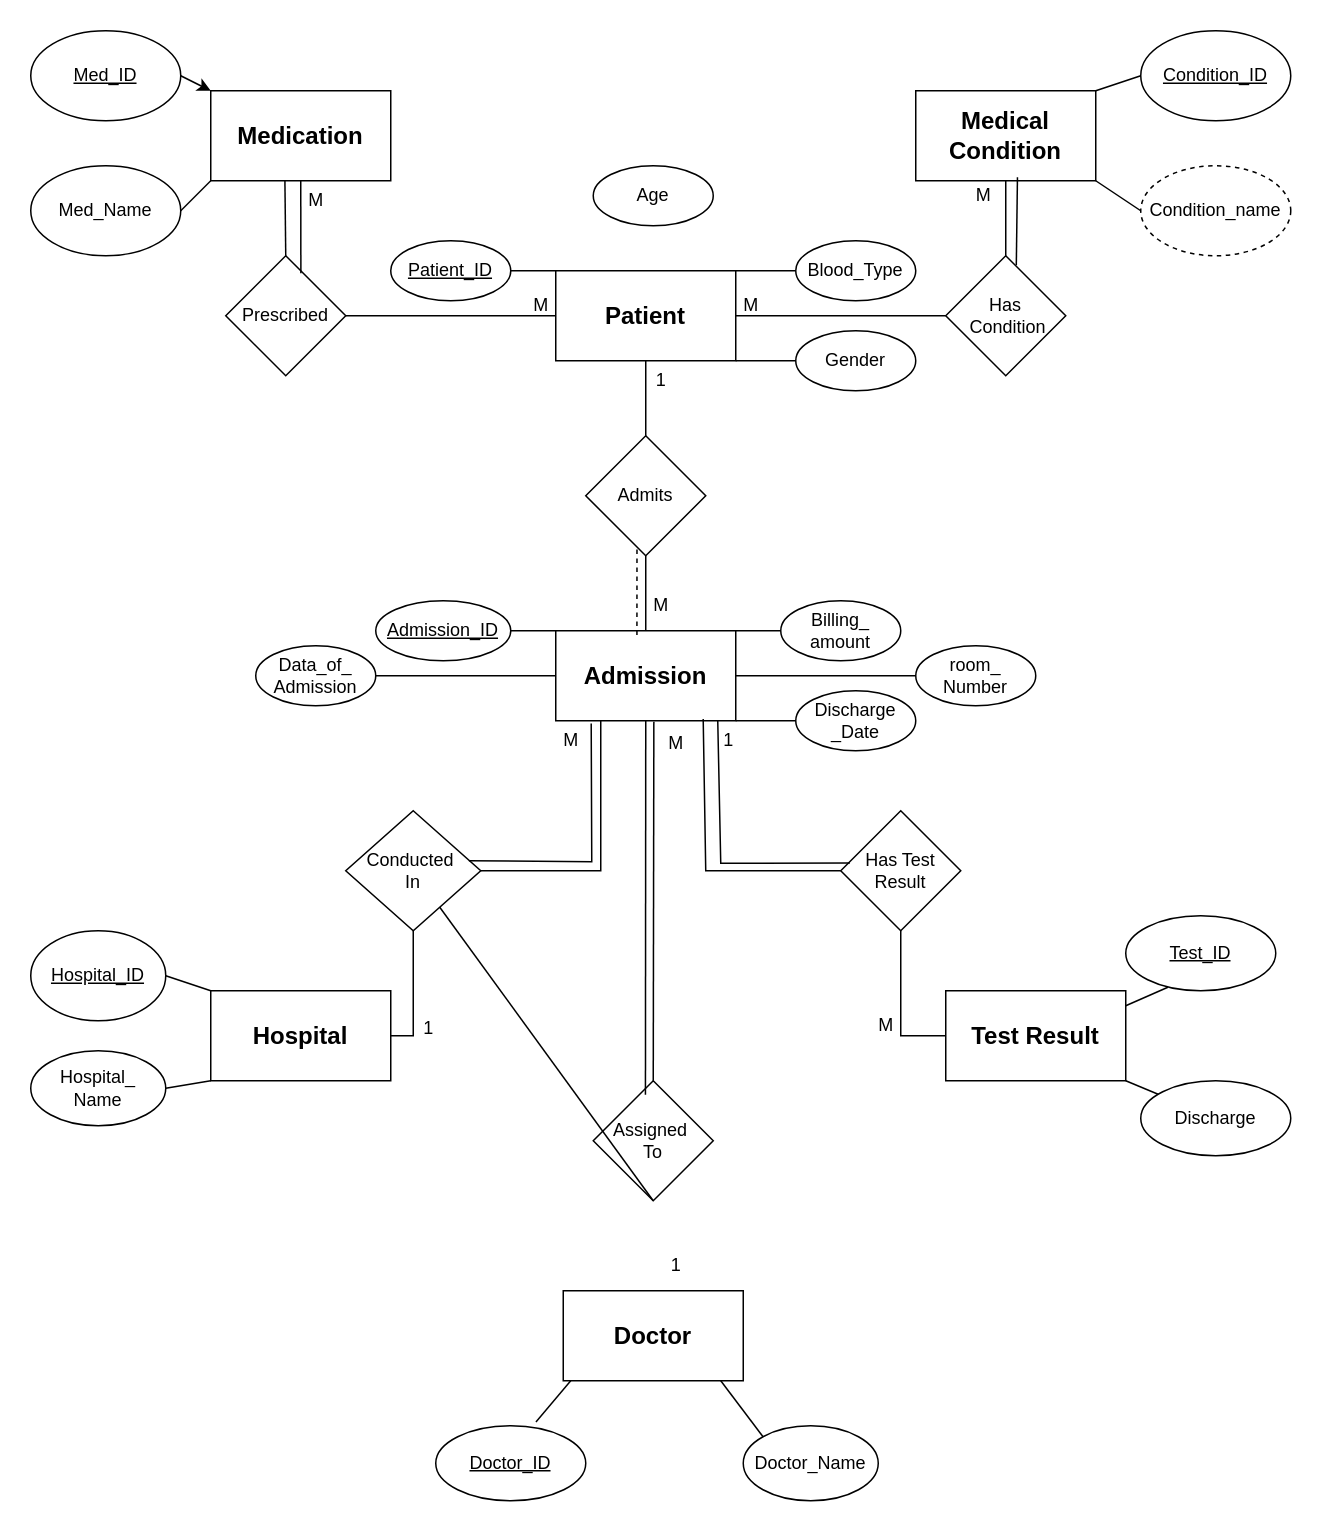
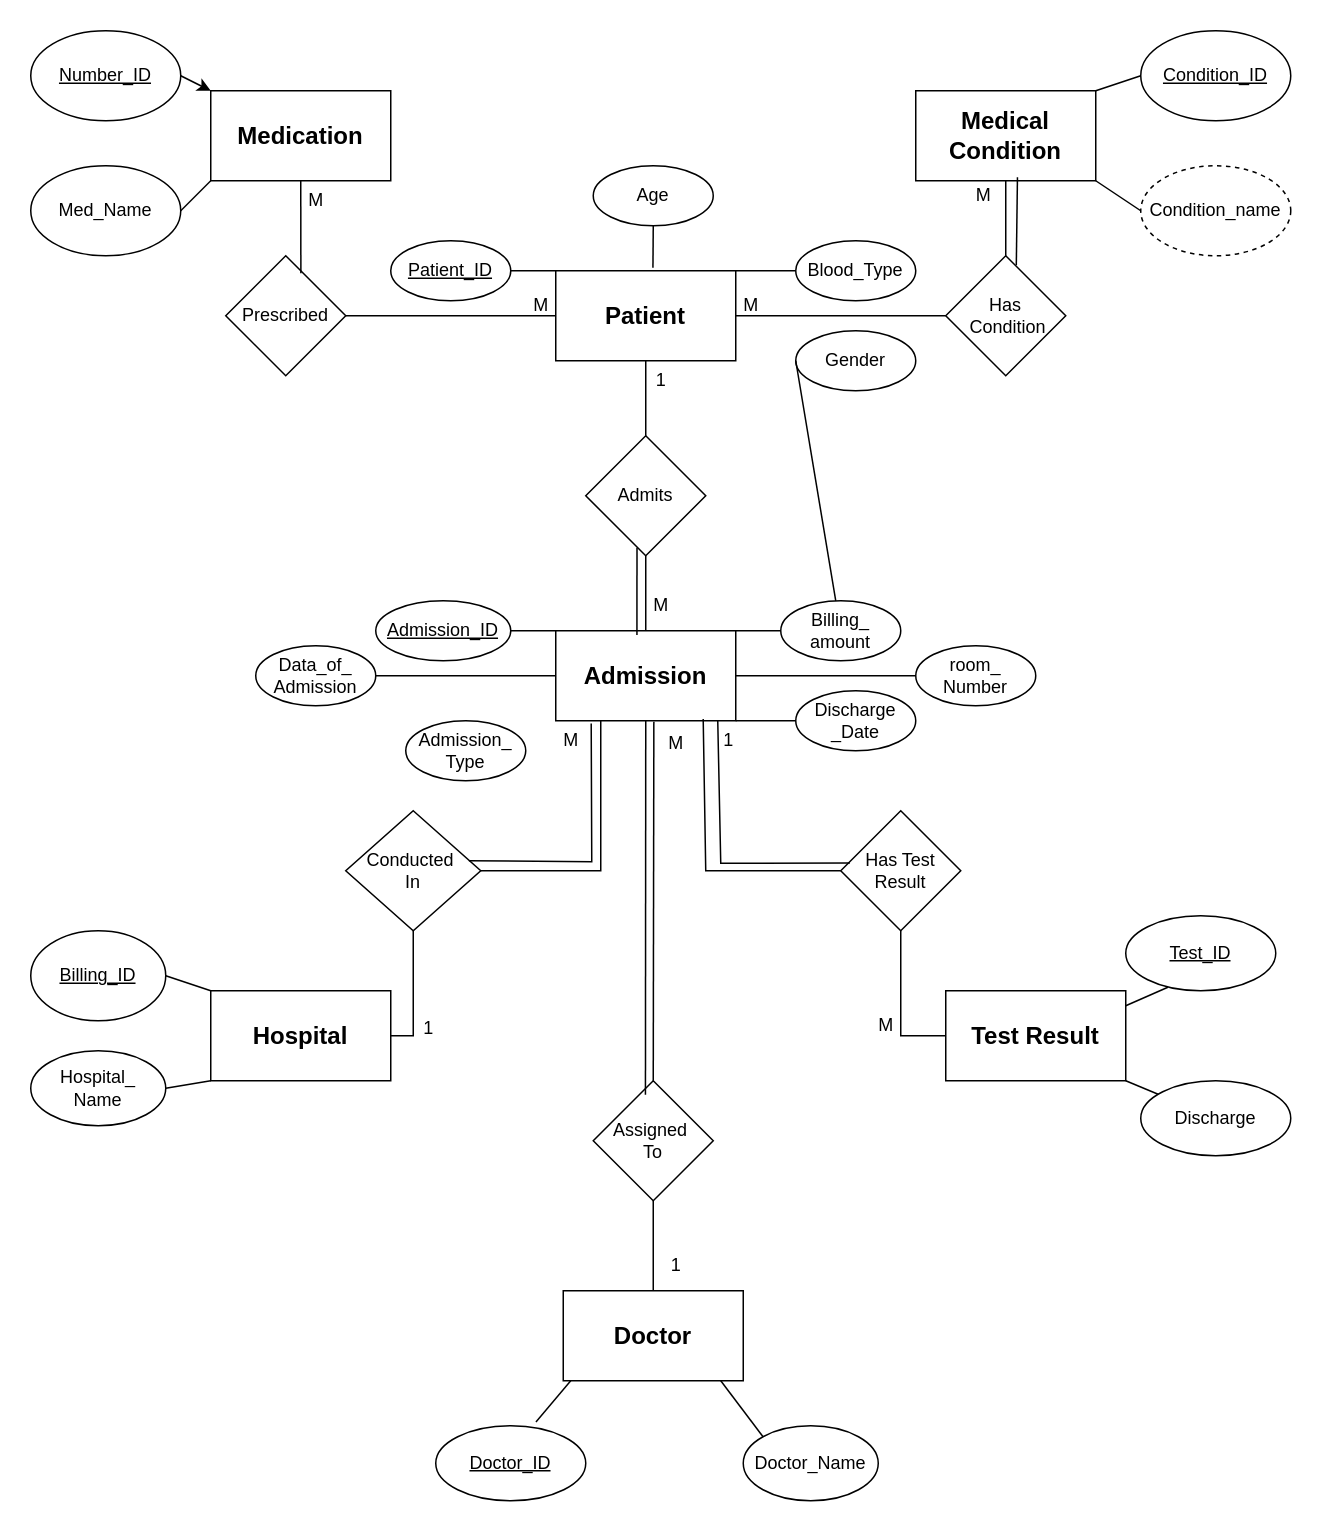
(106, 76) -> (106, 76)
(285, 219) -> none
none -> (653, 247)
(766, 361) -> (816, 480)
(637, 590) -> (637, 590)
none -> (466, 751)
(98, 976) -> (98, 976)
(547, 1054) -> (653, 1246)
